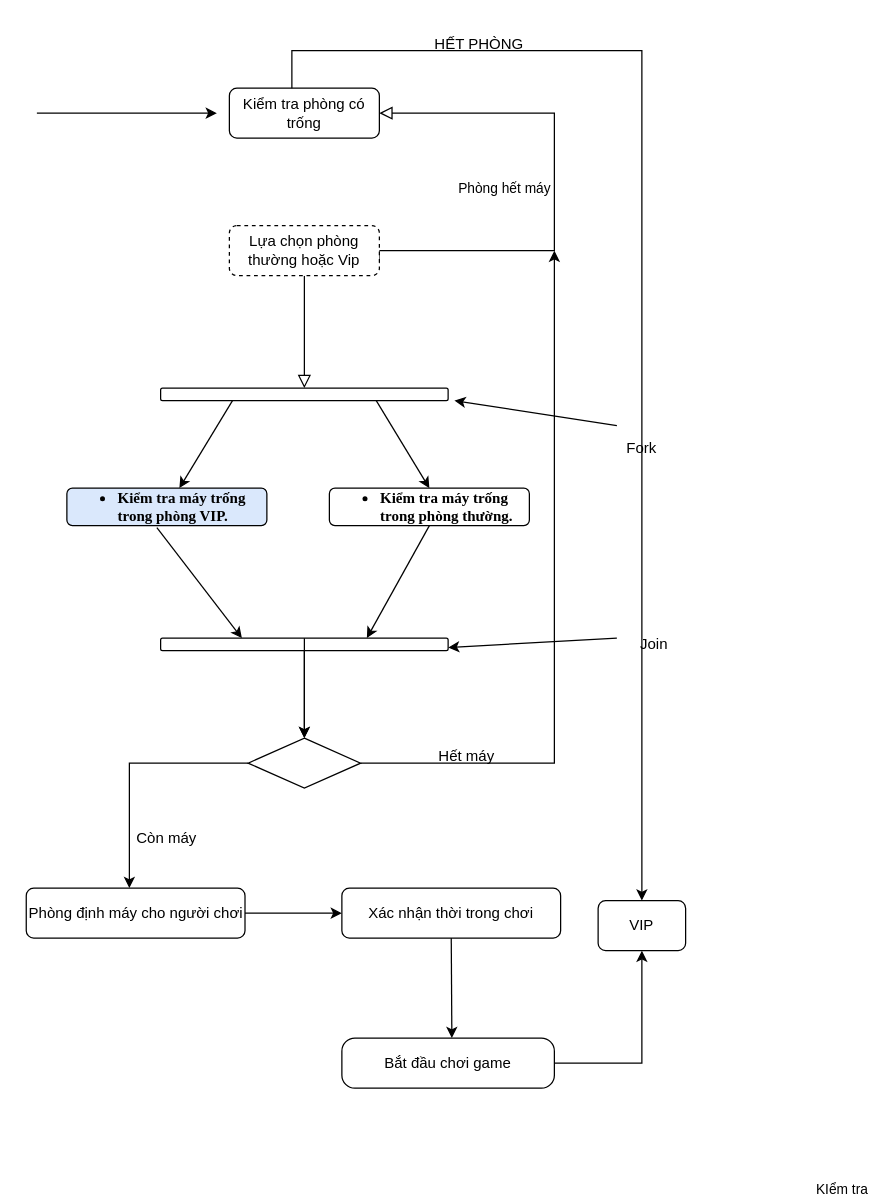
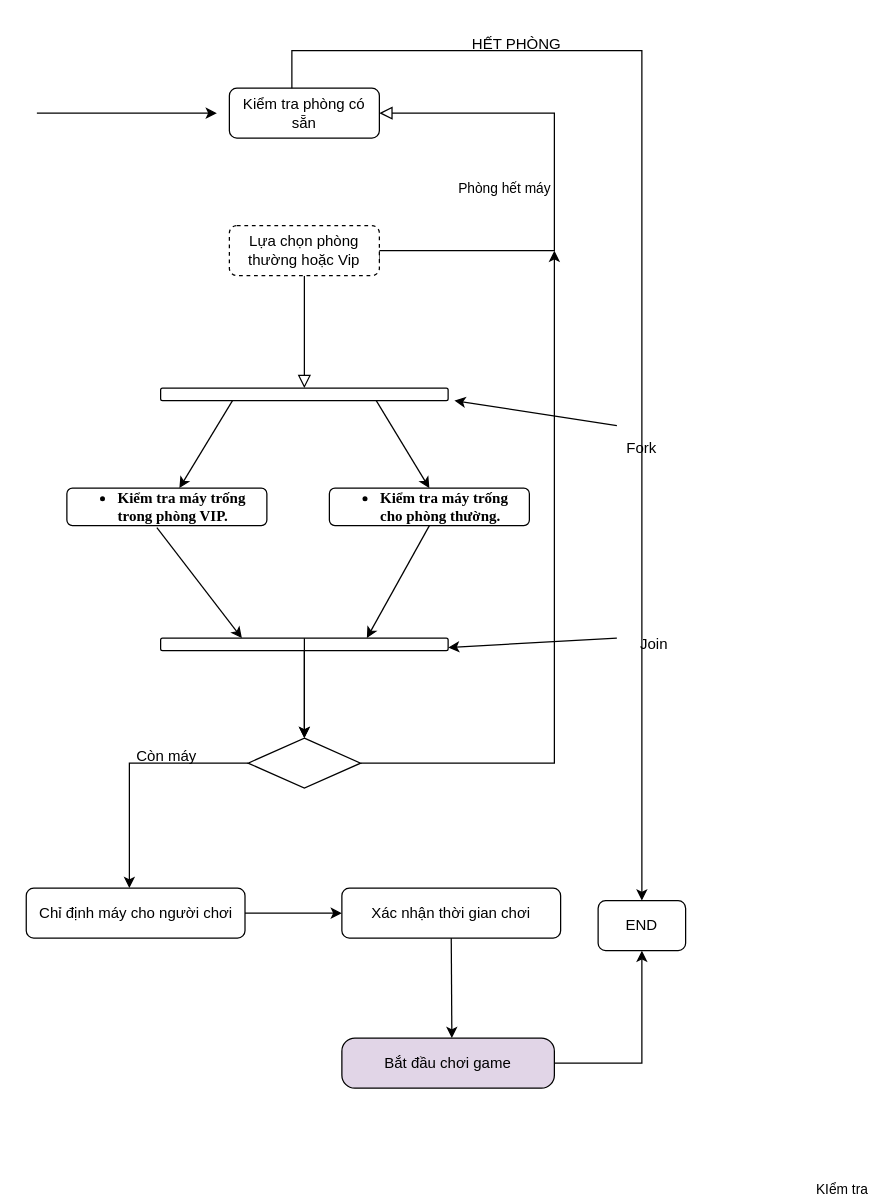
(479, 44) -> (517, 44)
(304, 113) -> (304, 113)
(167, 507) -> (167, 507)
(429, 507) -> (429, 507)
(467, 757) -> none
(167, 838) -> (167, 757)
(136, 913) -> (136, 913)
(451, 913) -> (451, 913)
(642, 926) -> (642, 926)
(448, 1063) -> (448, 1063)
